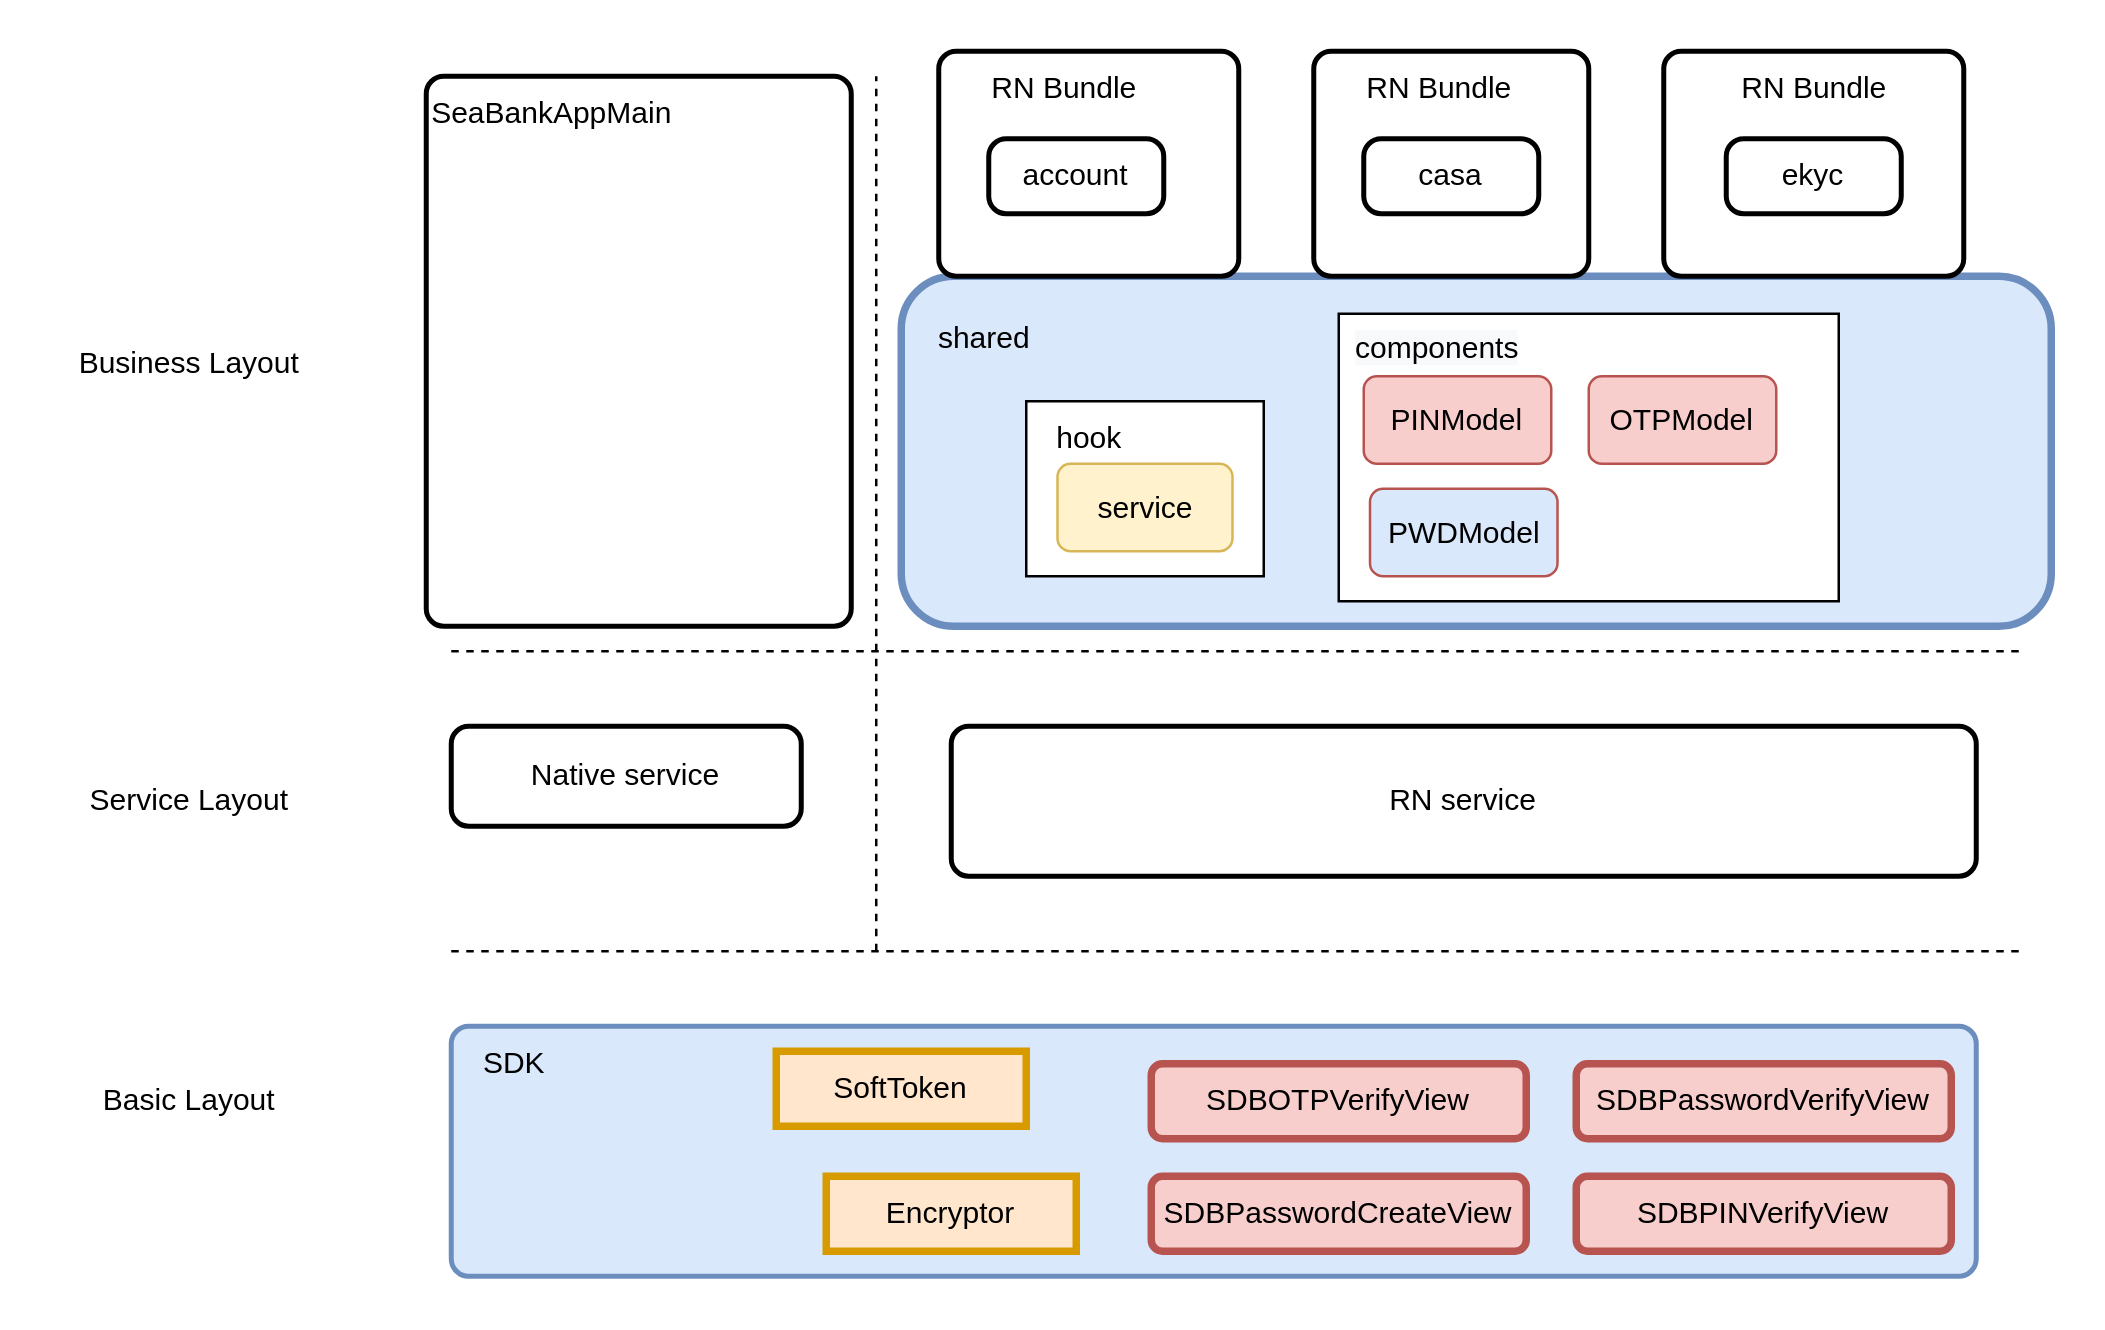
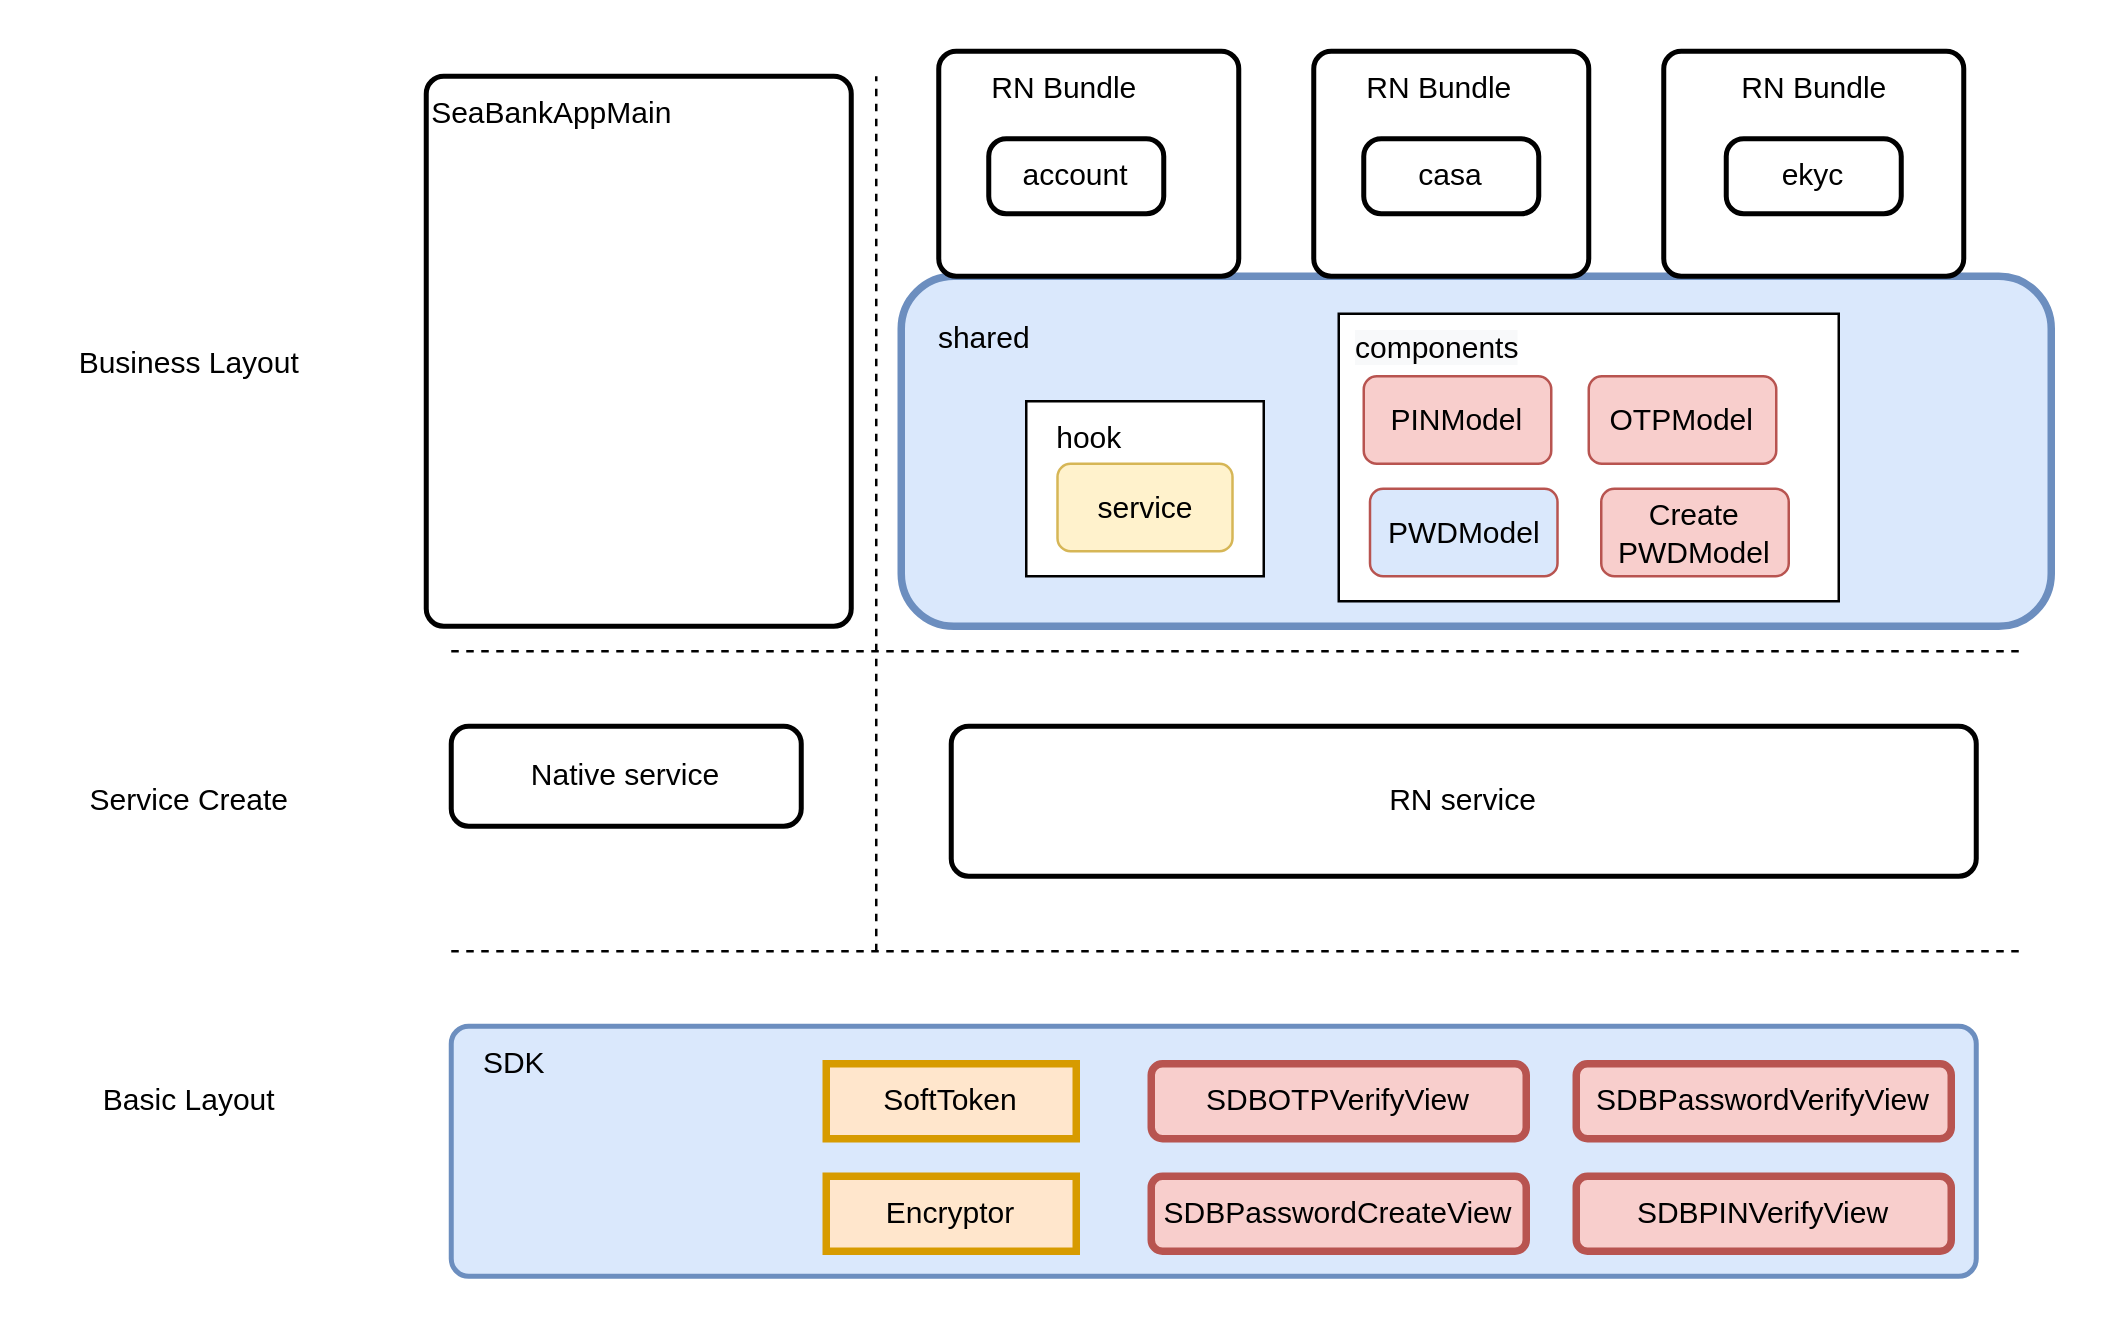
none -> (1695, 533)
(190, 801) -> (190, 801)
(901, 1089) -> (951, 1101)
